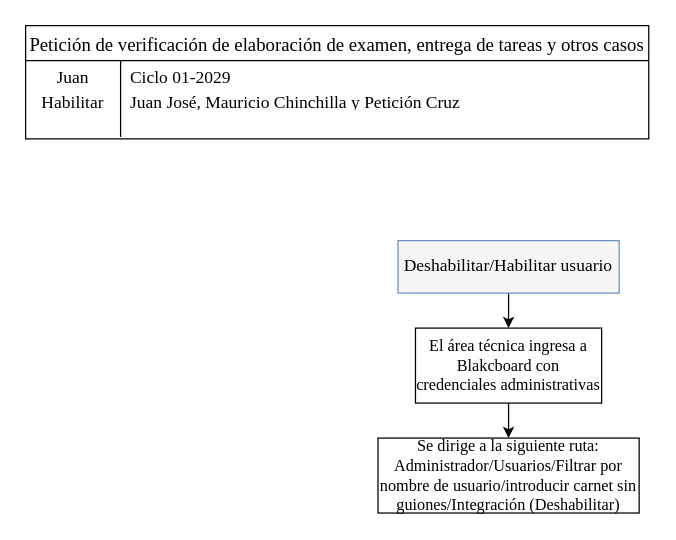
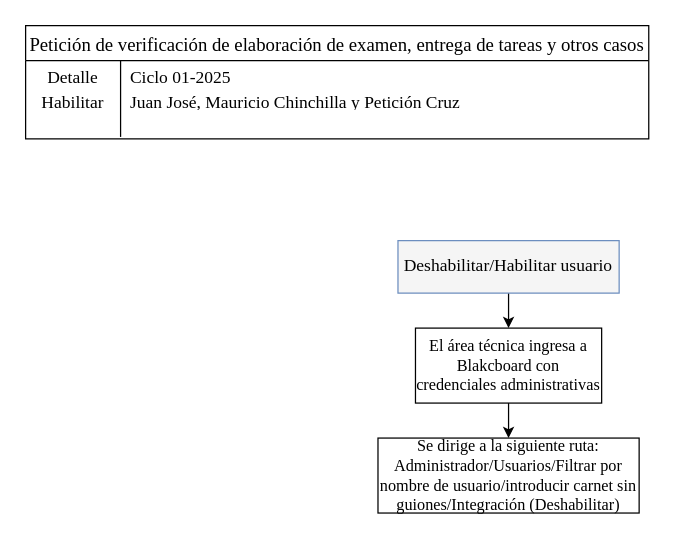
(73, 73) -> (73, 73)
(196, 73) -> (196, 73)
